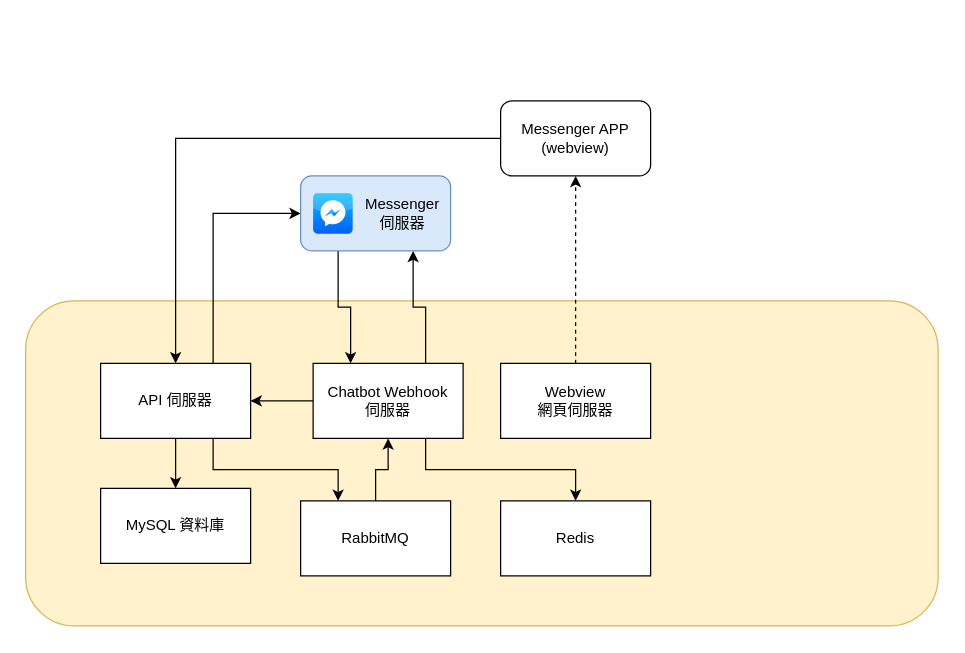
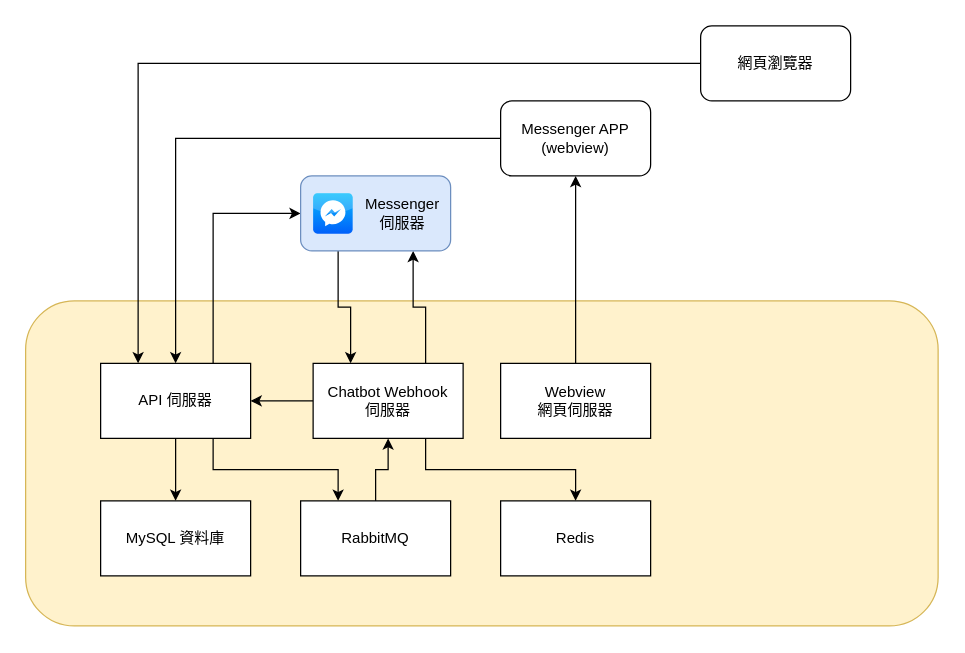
none -> (273, 63)
none -> (776, 63)
(576, 273) -> (576, 273)
(176, 526) -> (176, 538)
